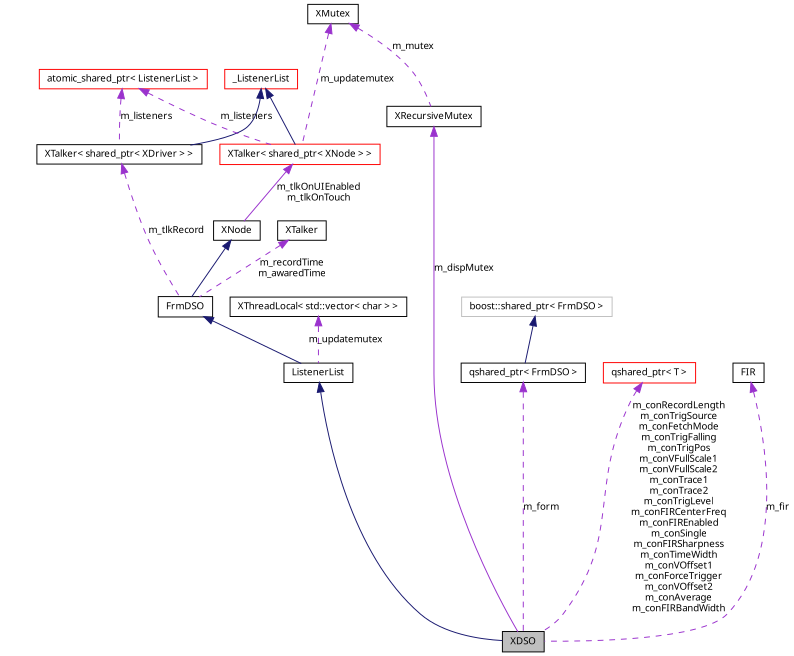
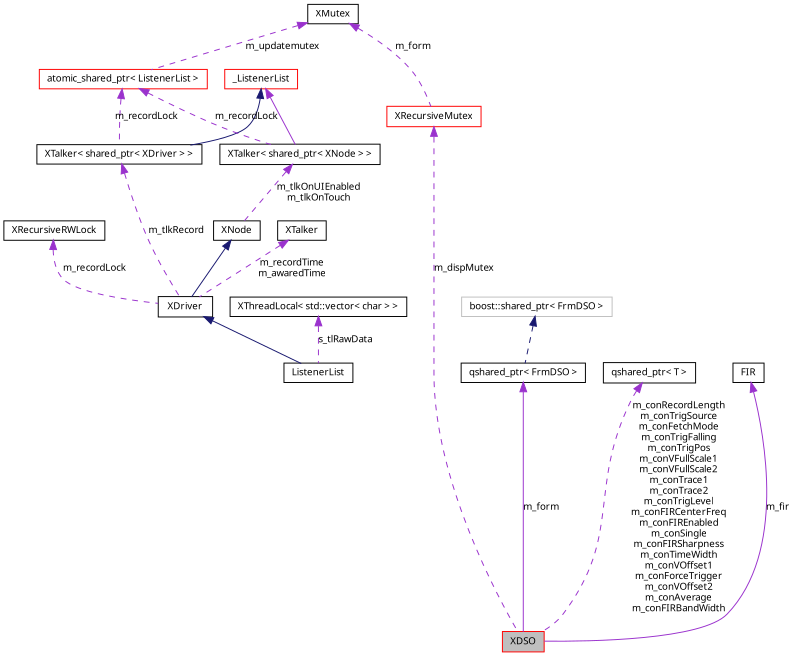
(413, 47) -> (413, 47)
(315, 89) -> (224, 48)
(147, 117) -> (147, 117)
(247, 117) -> (247, 117)
(434, 117) -> (434, 117)
(283, 121) -> (283, 121)
(300, 154) -> (300, 154)
(265, 197) -> (265, 197)
none -> (54, 231)
(185, 307) -> (185, 307)
(346, 340) -> (346, 340)
(529, 345) -> (529, 345)
(649, 373) -> (649, 373)
(435, 392) -> (435, 392)
(523, 512) -> (523, 512)
(371, 551) -> none
(741, 596) -> (741, 596)
(523, 642) -> (523, 642)
